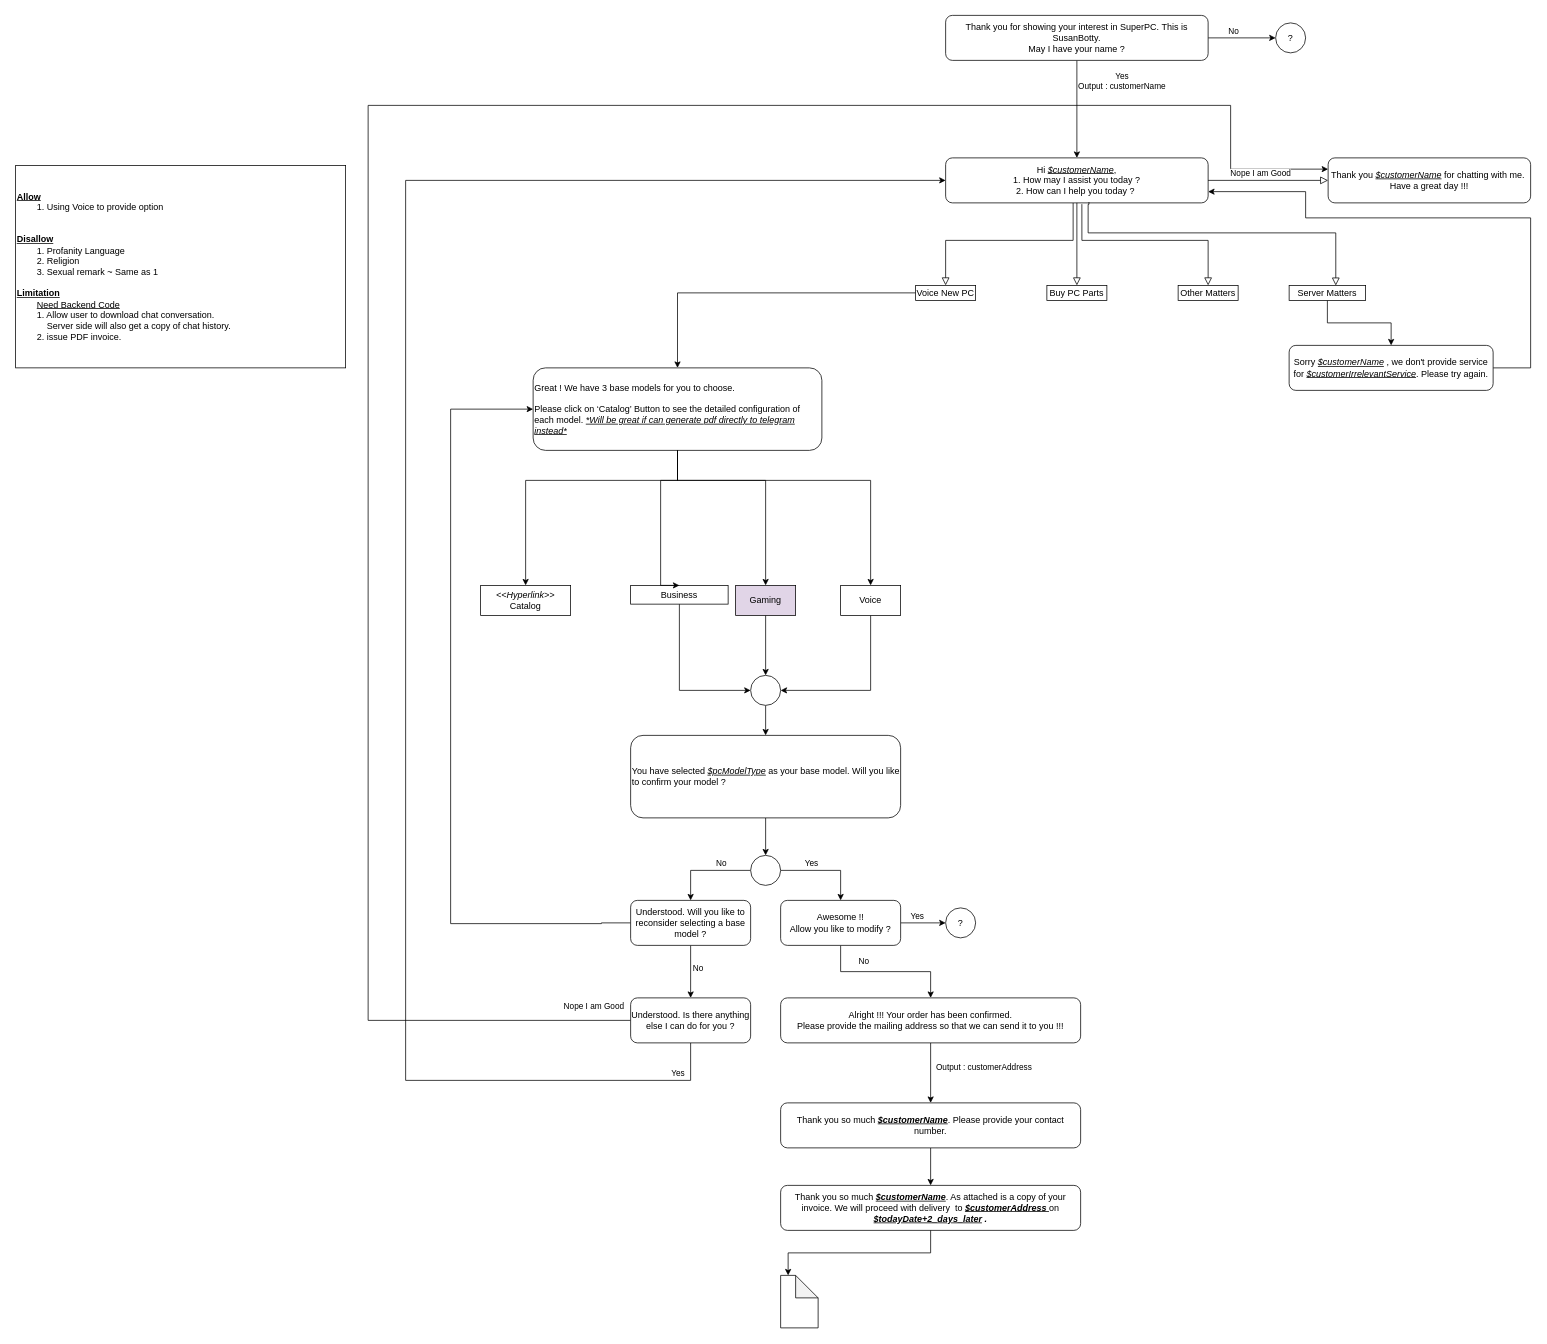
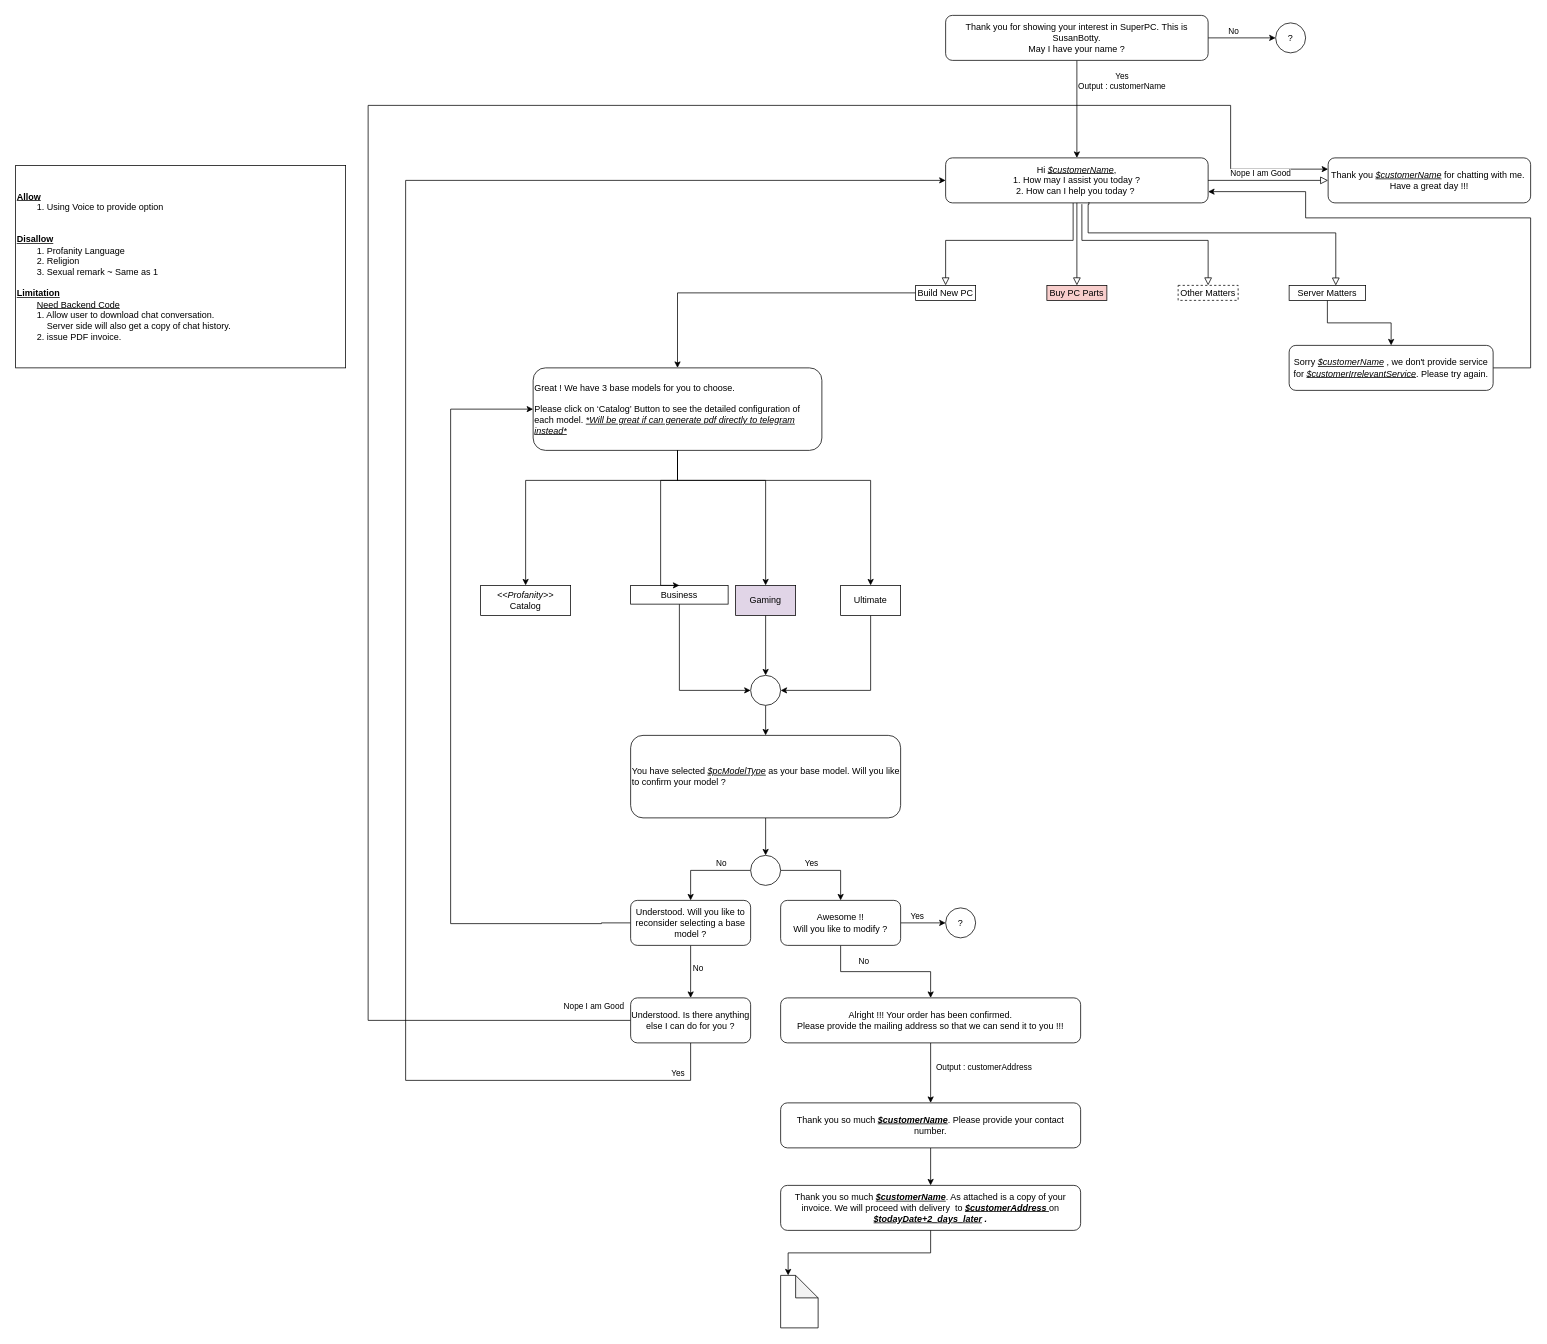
(945, 293) -> (945, 293)
(1077, 293) -> (1077, 293)
(1208, 293) -> (1208, 293)
(525, 600) -> (525, 600)
(870, 600) -> (870, 600)
(840, 923) -> (840, 923)
